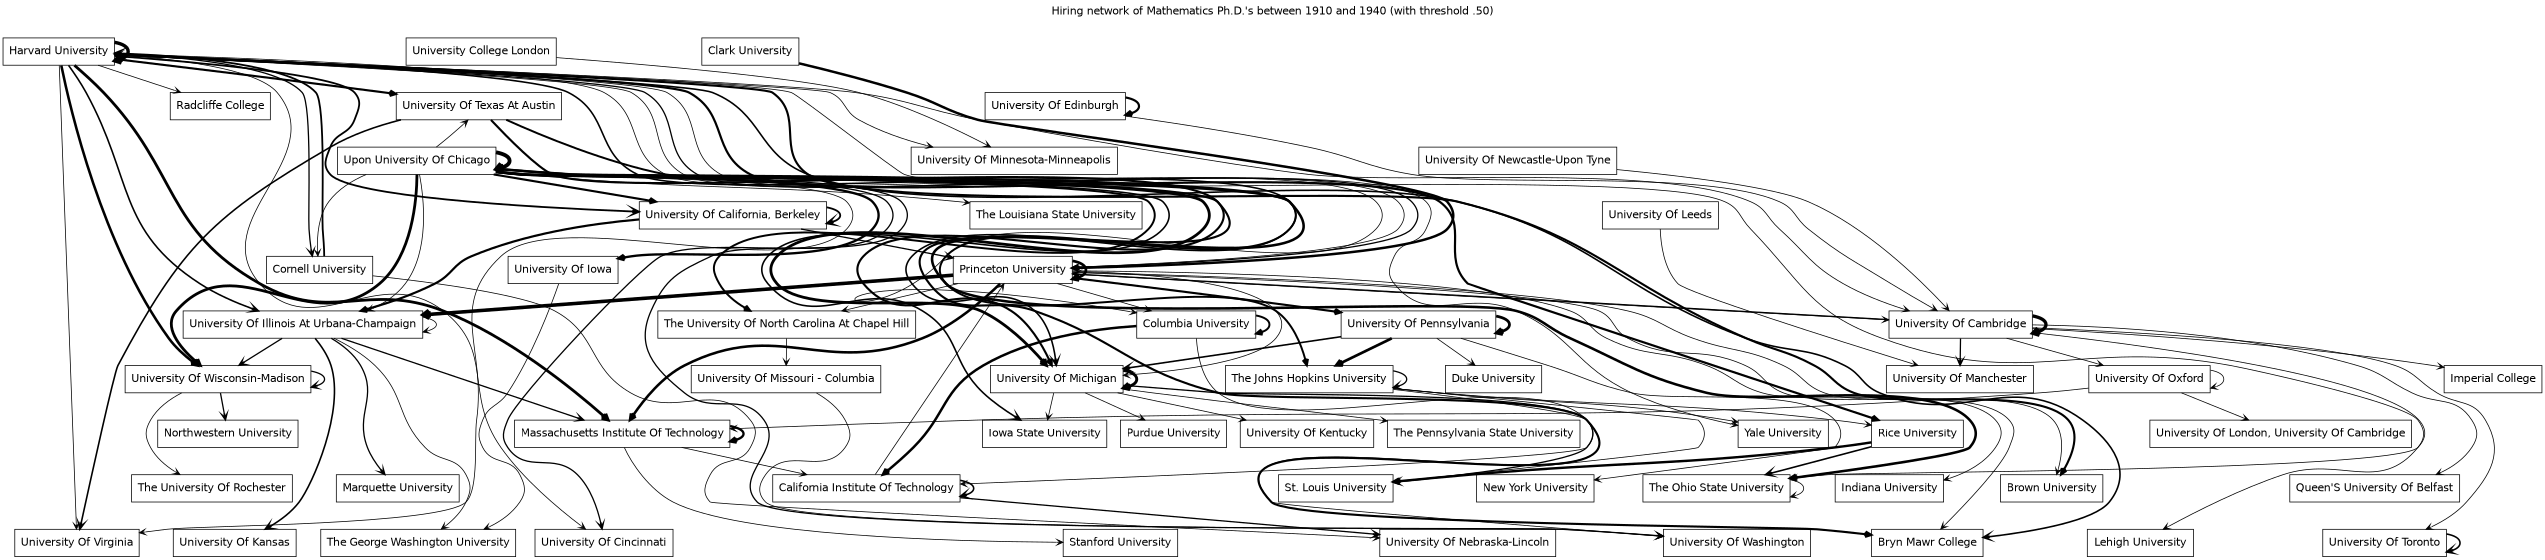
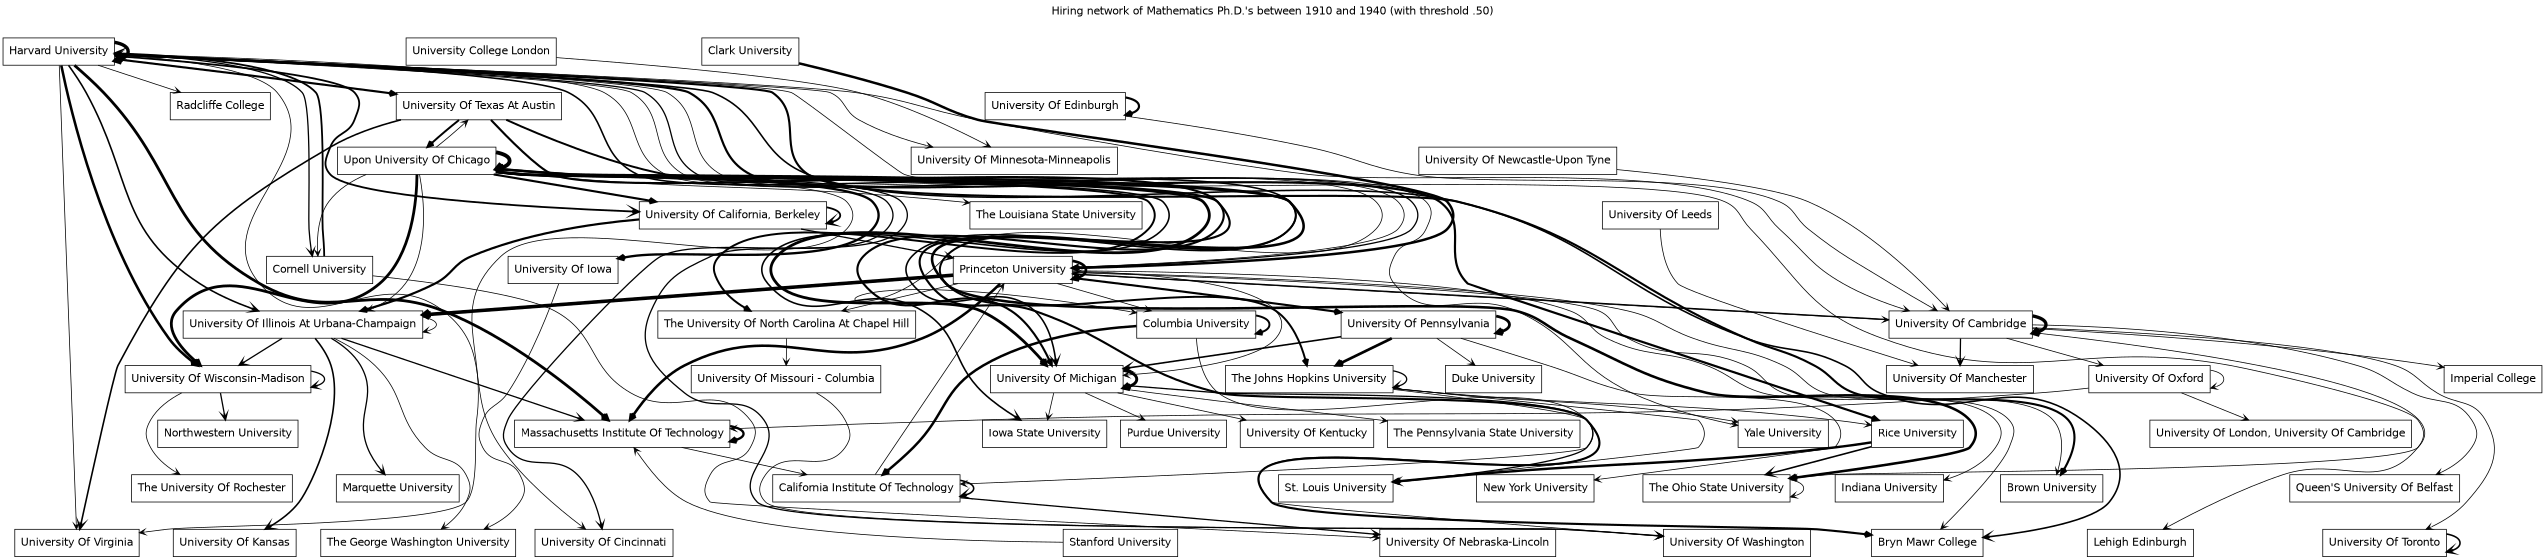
none -> (445, 131)
(826, 532) -> (838, 532)
(2140, 543) -> (2140, 543)
